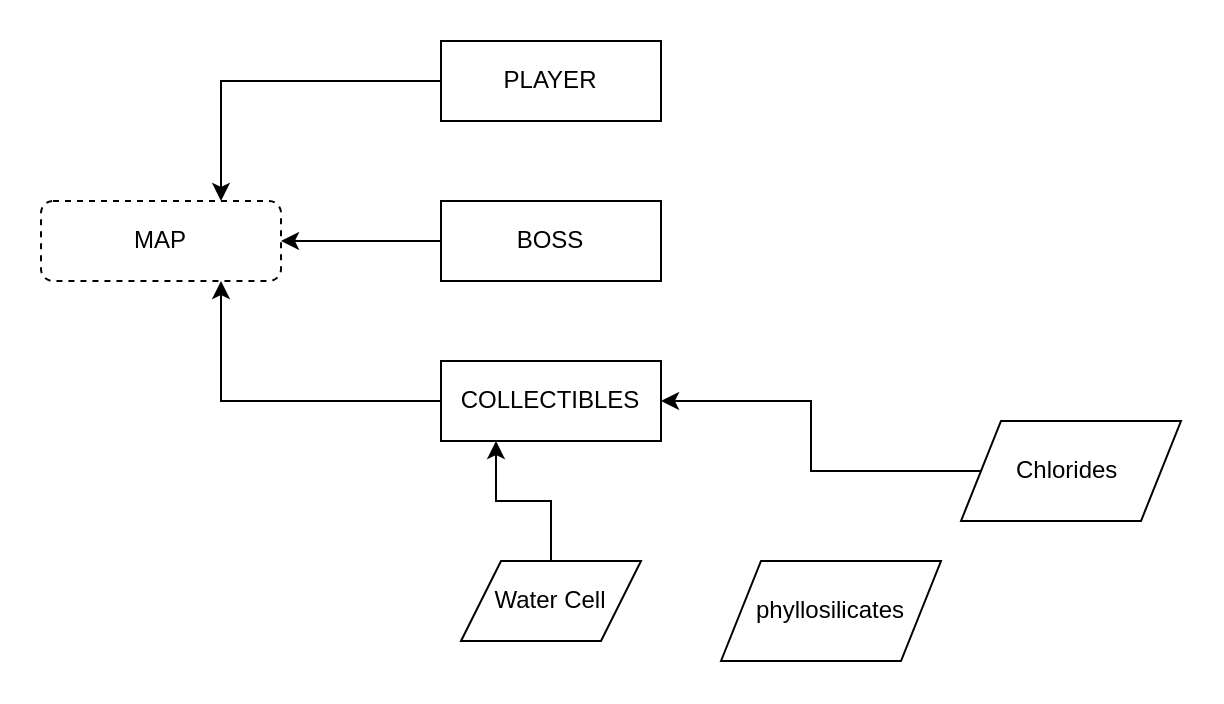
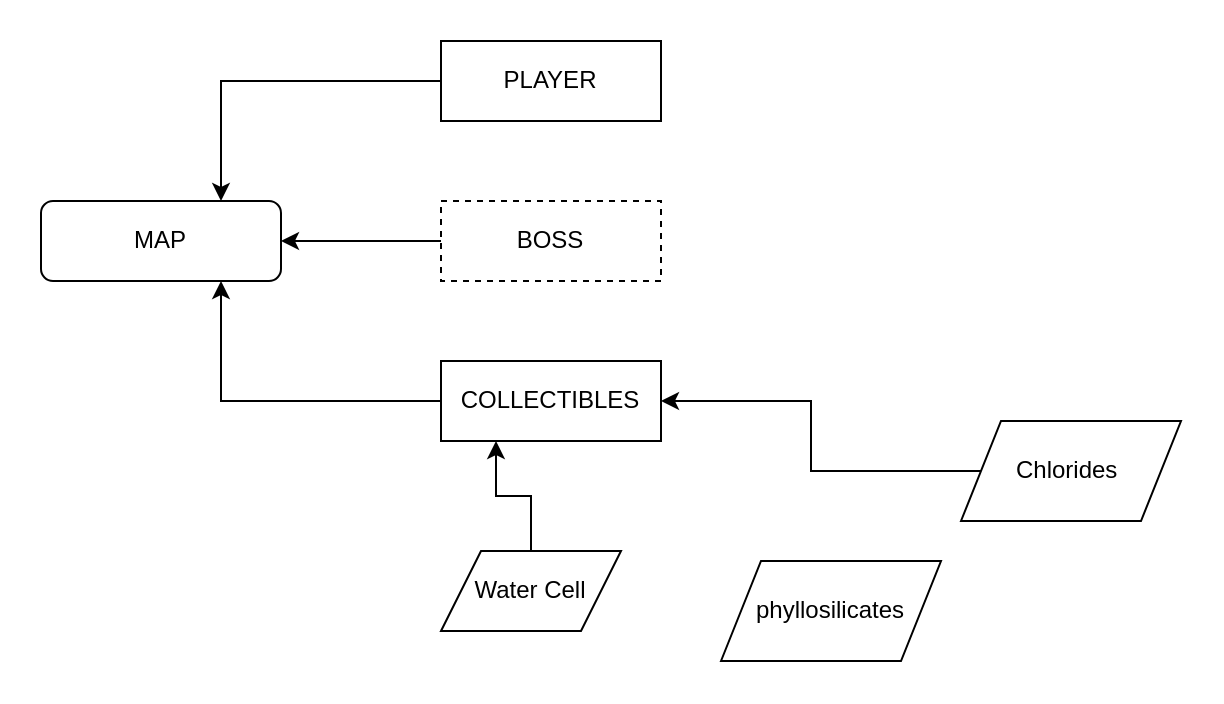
(161, 241) -> (161, 241)
(551, 241) -> (551, 241)
(551, 601) -> (531, 591)
